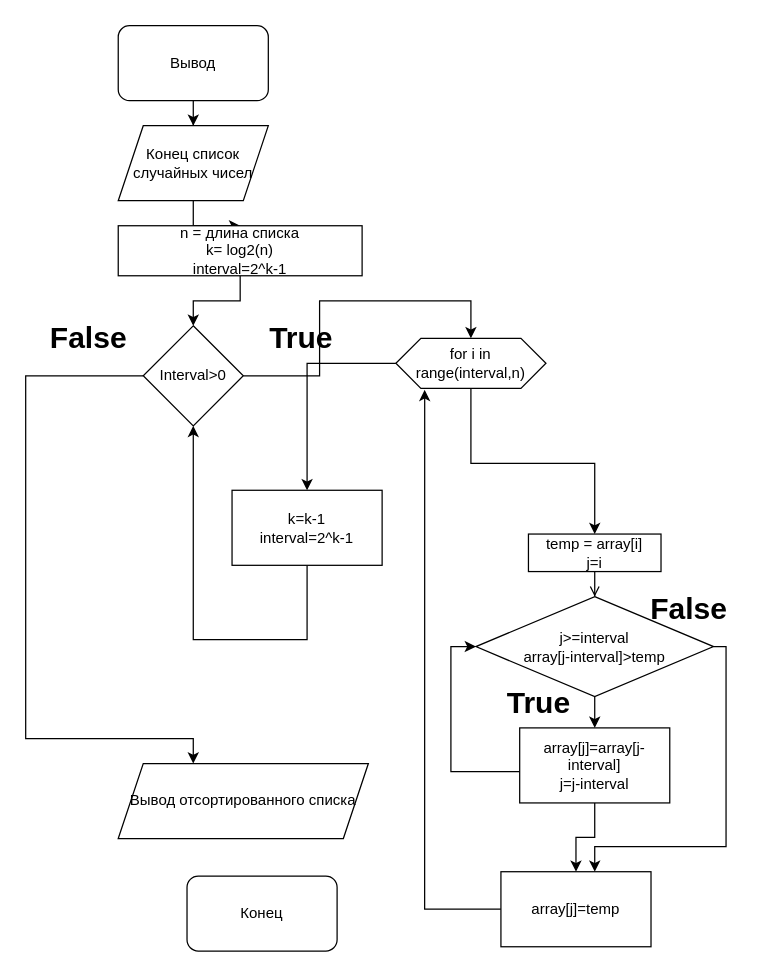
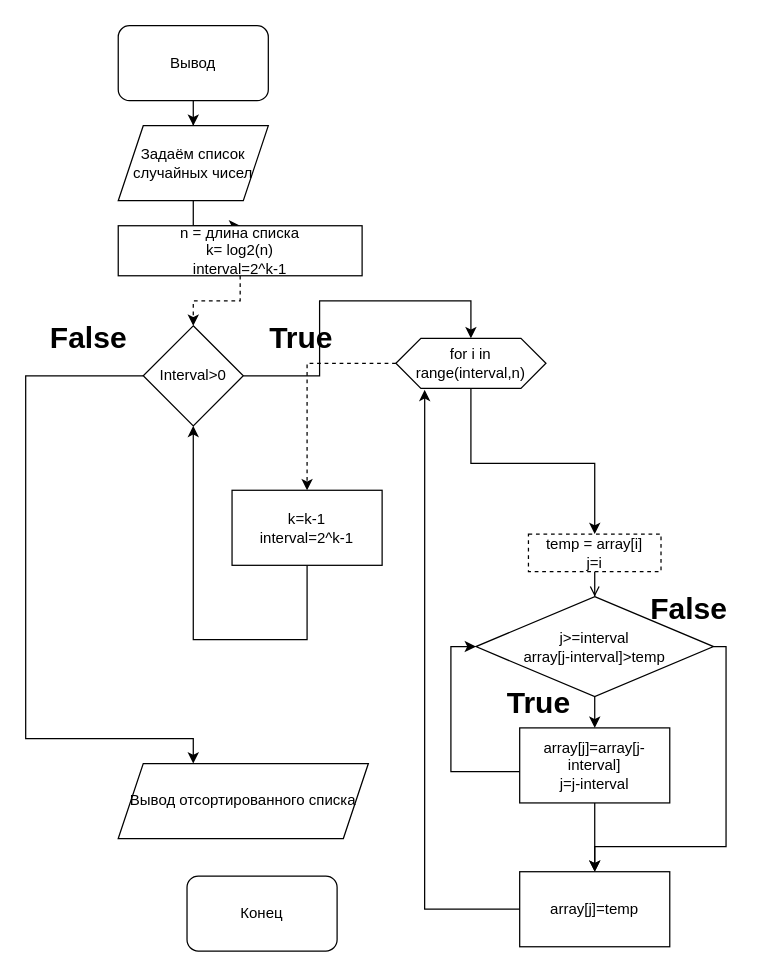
(193, 163) -> (193, 163)
(220, 301) -> (220, 301)
(307, 378) -> (307, 378)
(594, 553) -> (594, 553)
(576, 909) -> (594, 909)
